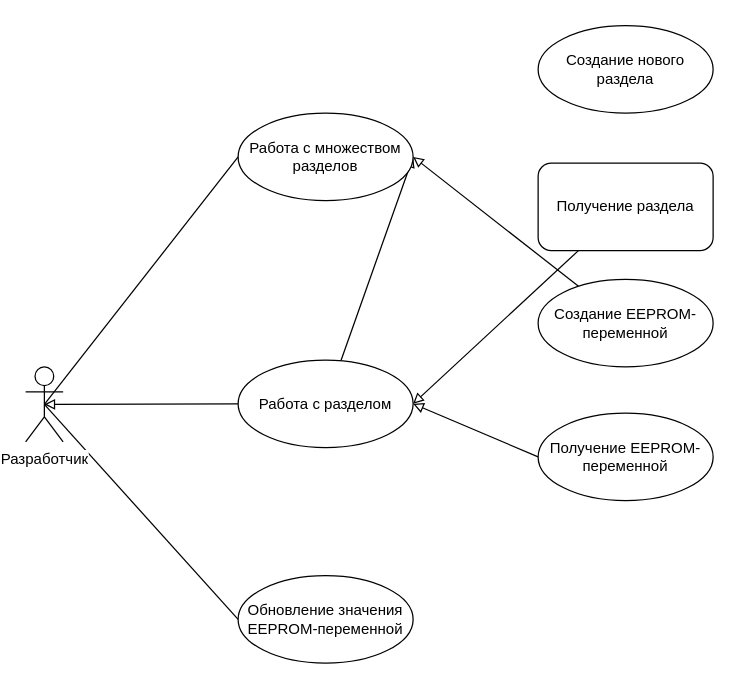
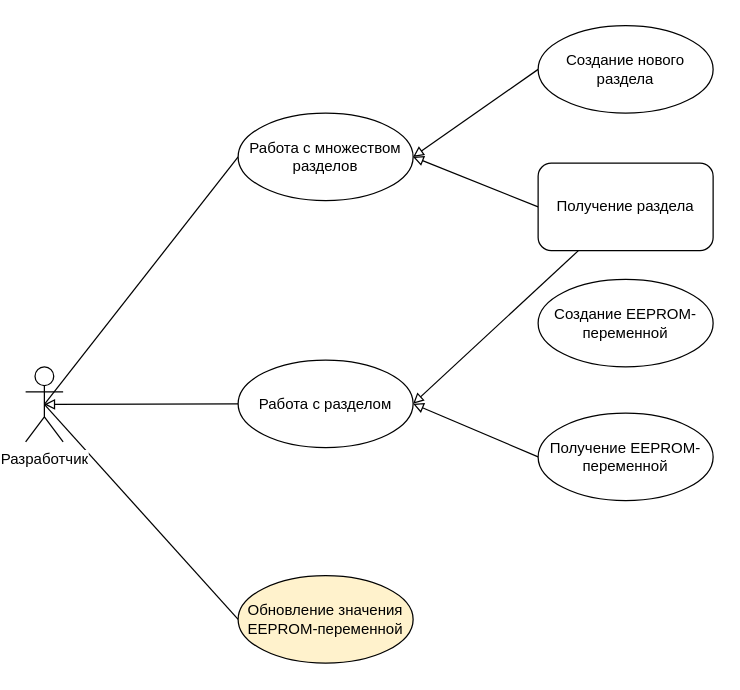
(499, 224) -> (480, 184)
(375, 264) -> (480, 110)
(326, 619) -> (326, 619)
